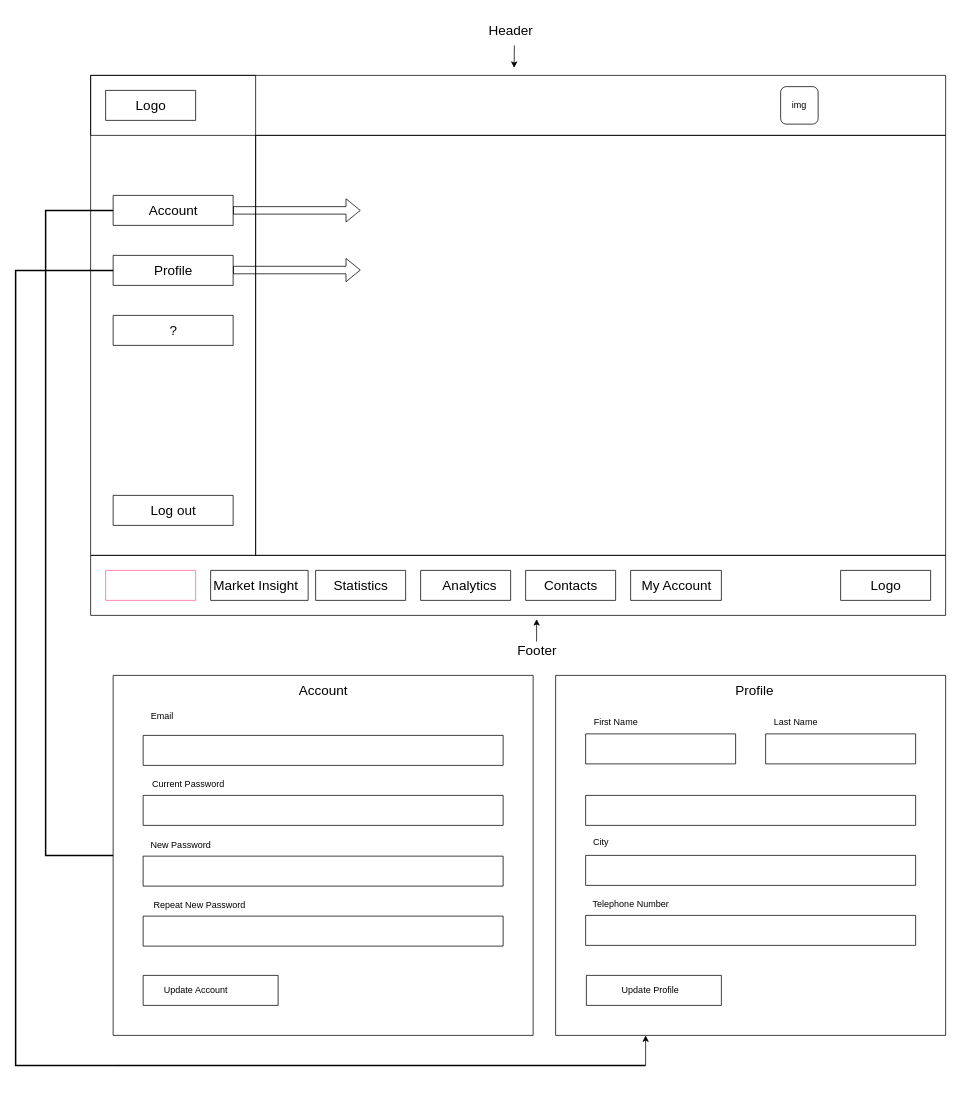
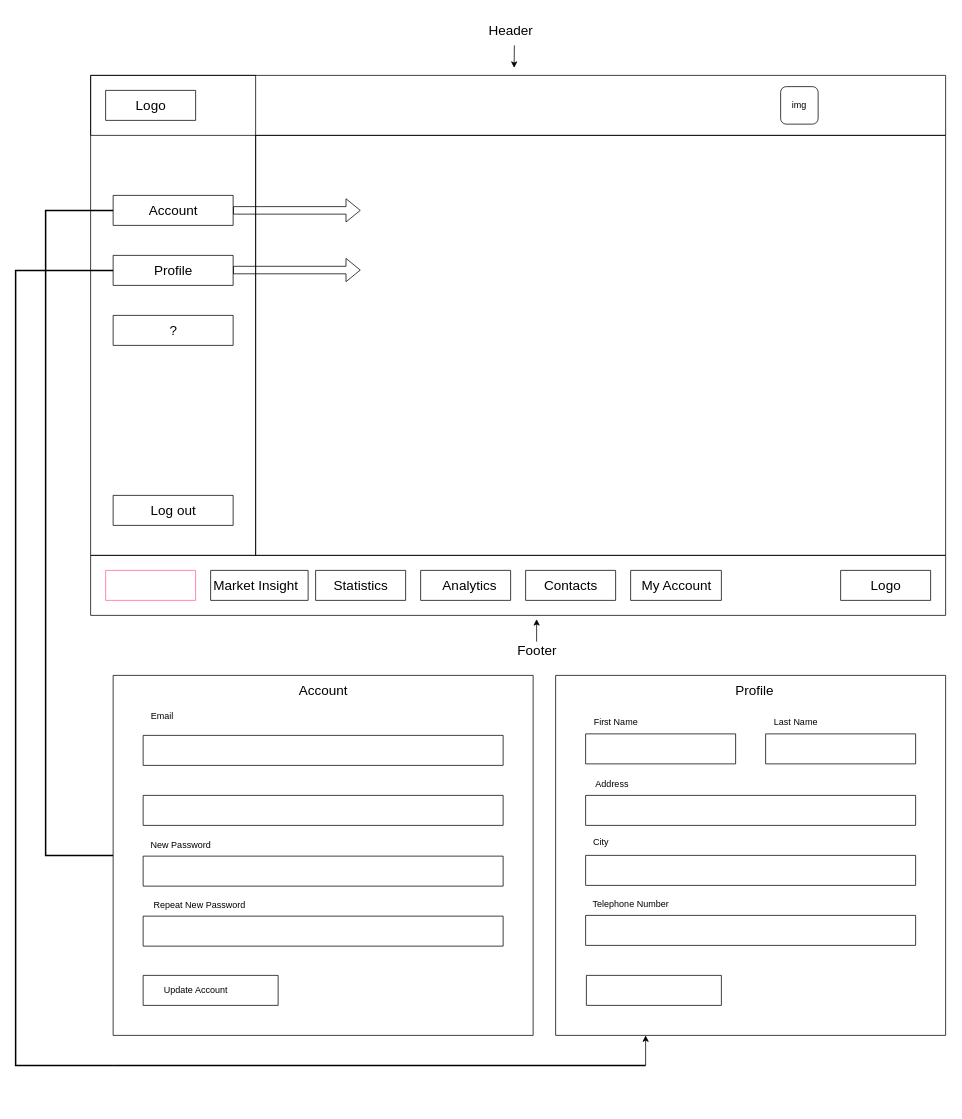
(188, 784) -> none
none -> (612, 784)
(650, 990) -> none
